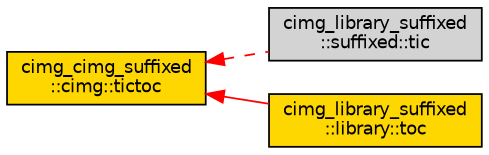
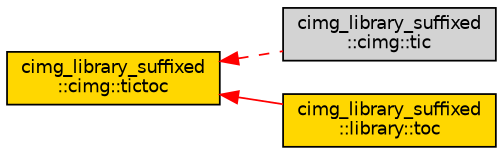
(375, 34) -> (389, 34)
(106, 78) -> (113, 78)
